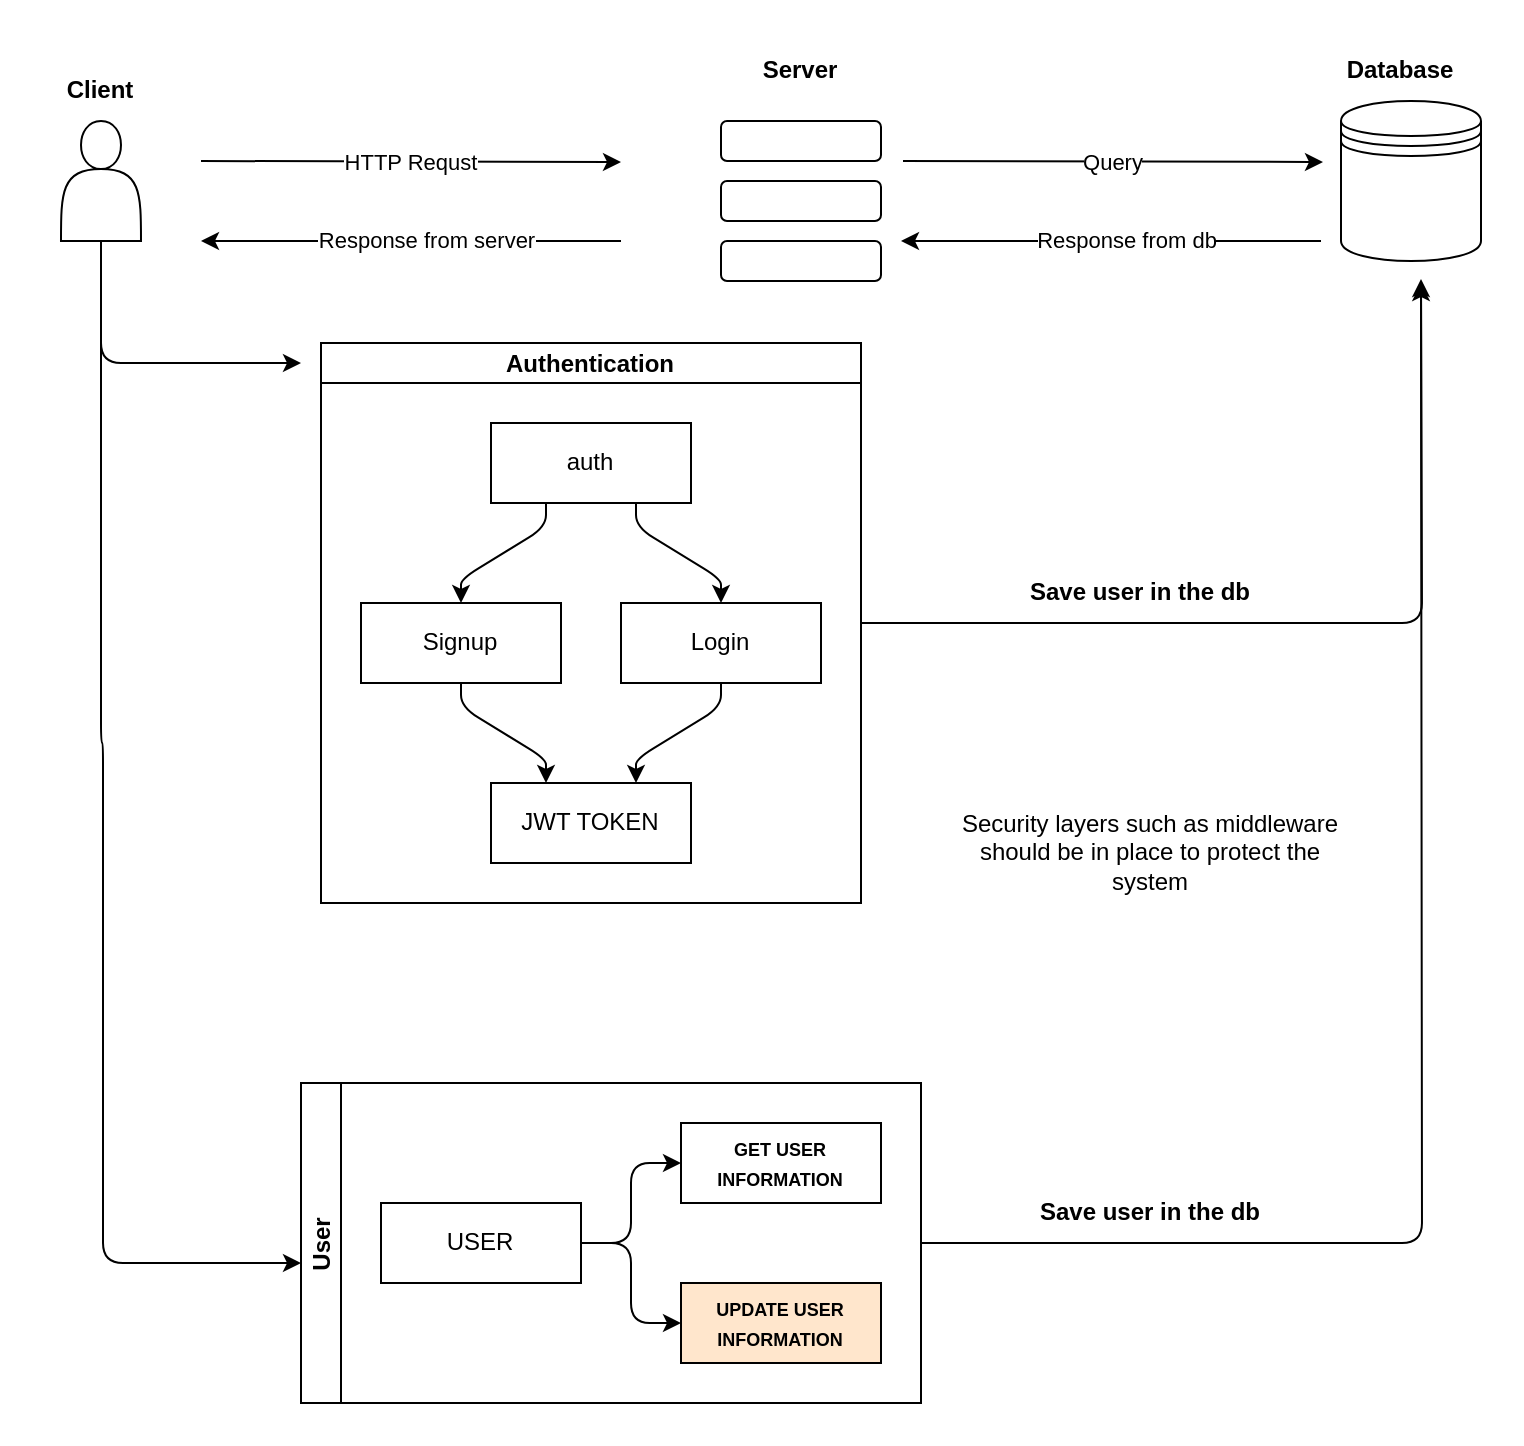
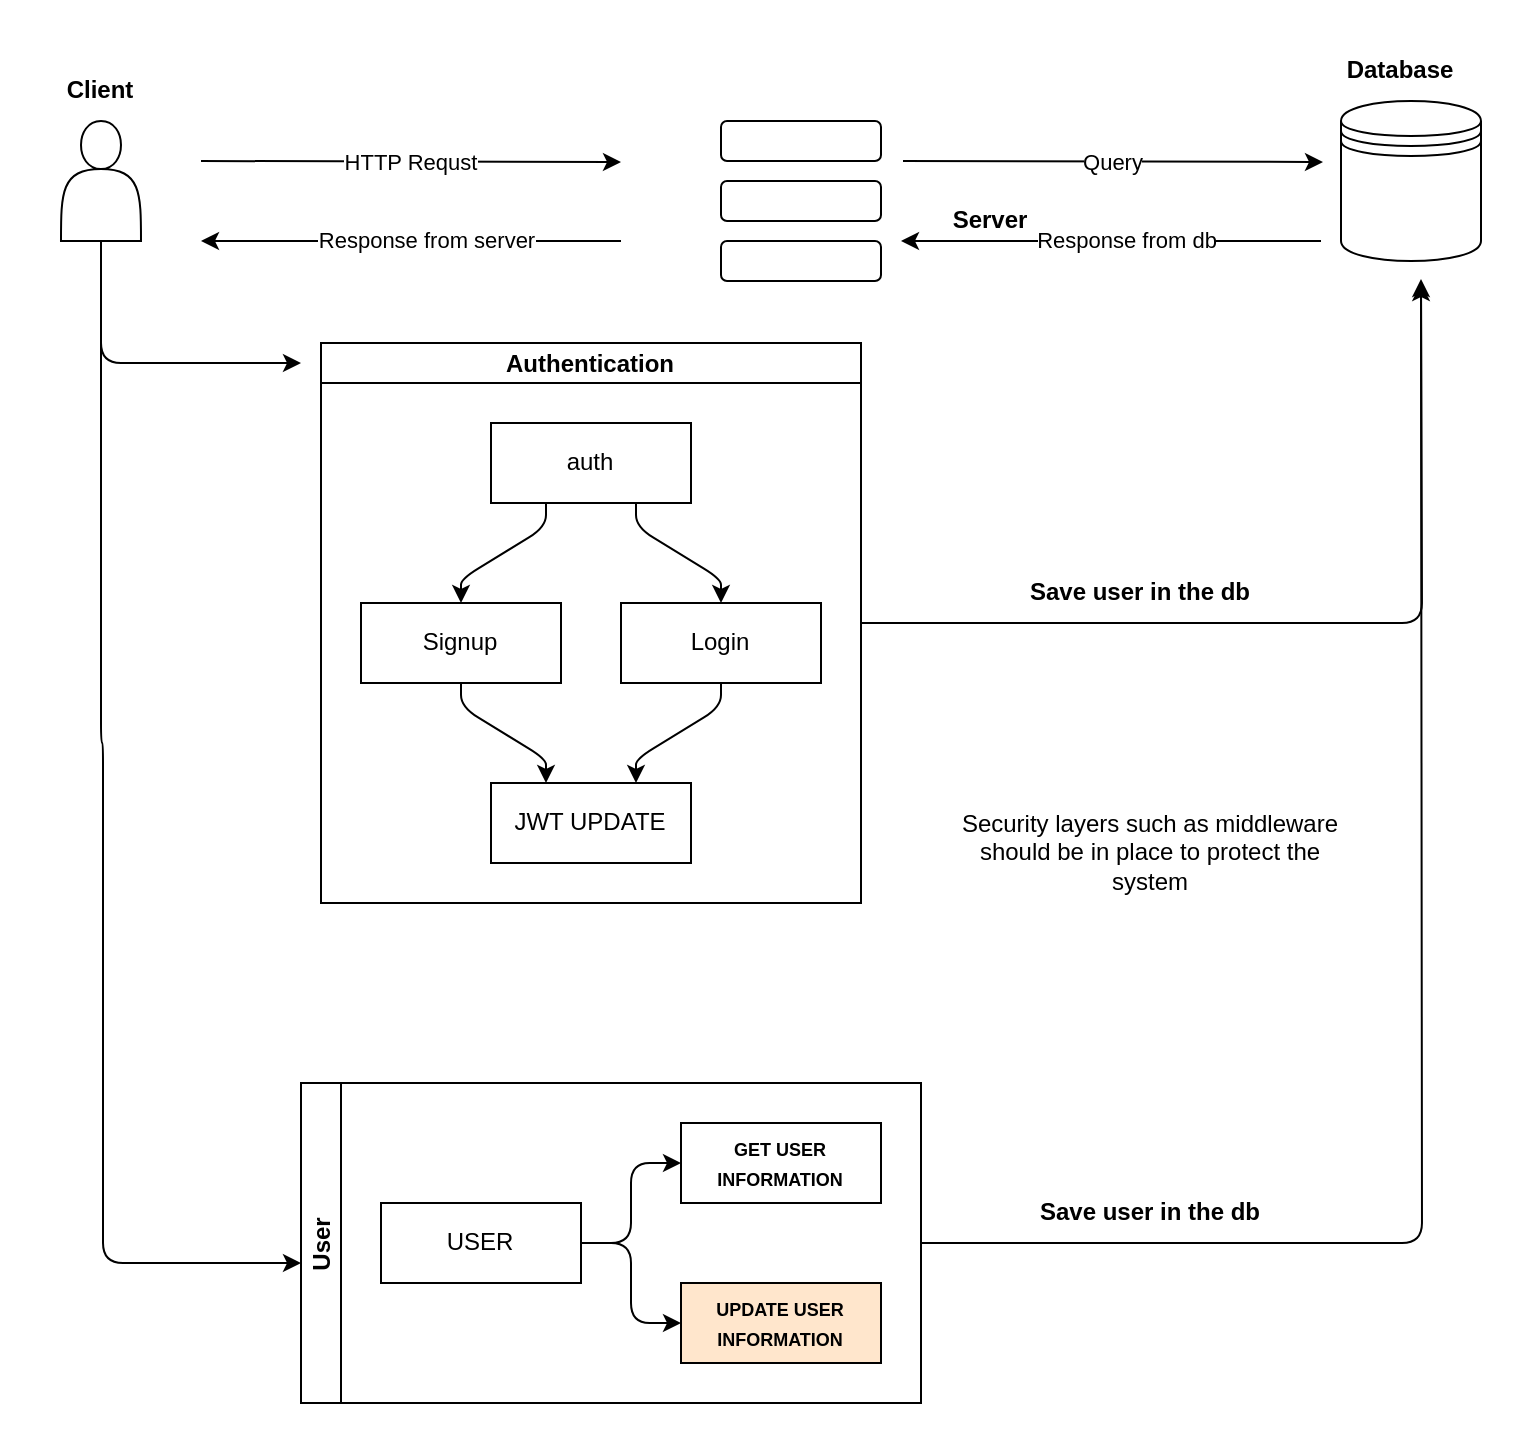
(801, 71) -> (991, 221)
(591, 823) -> (591, 823)
